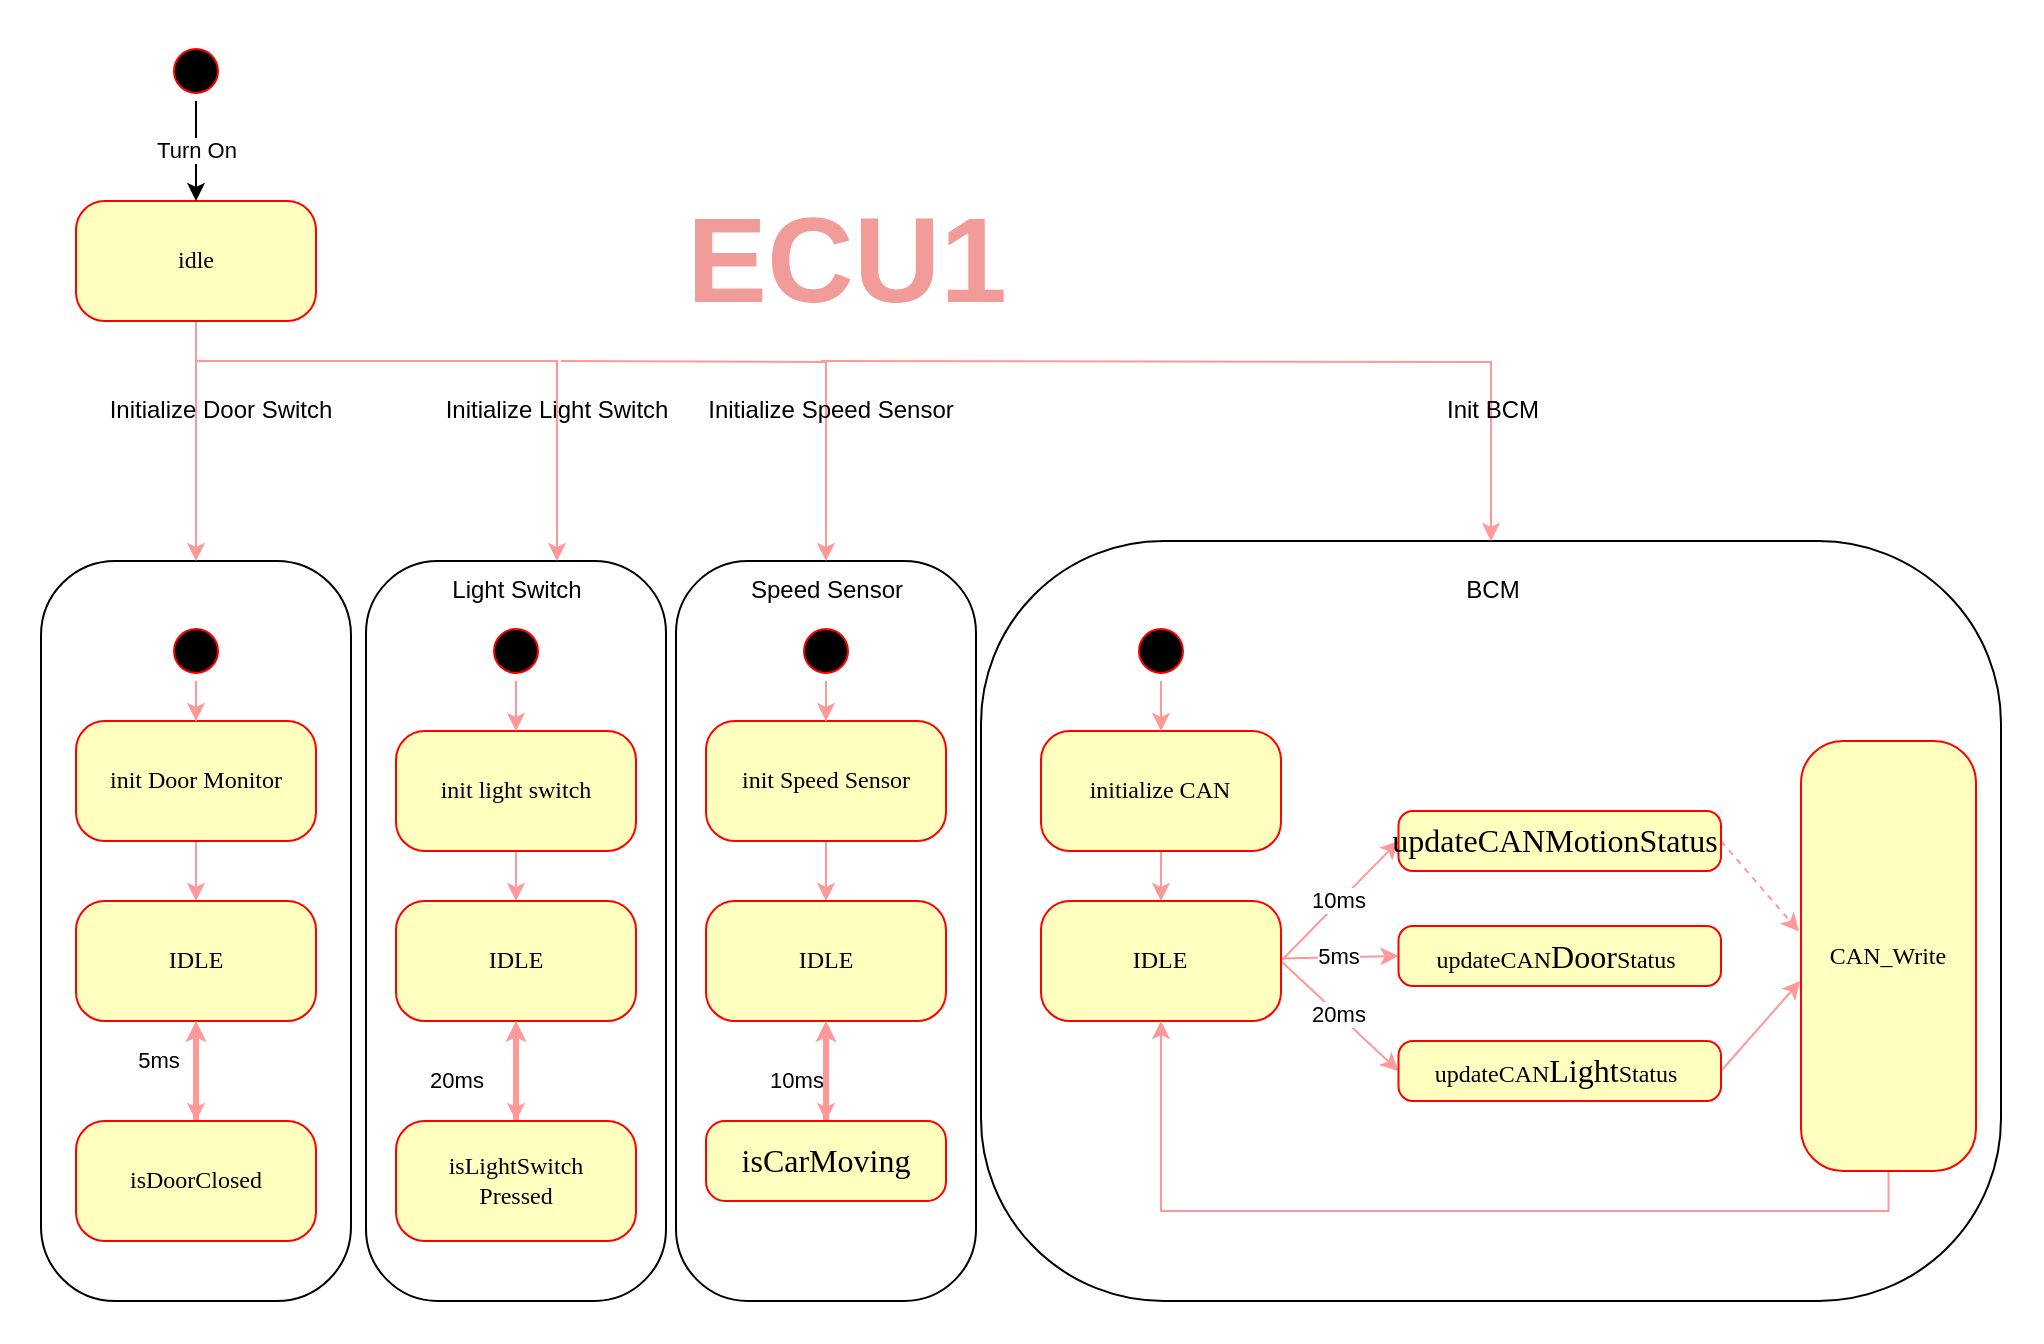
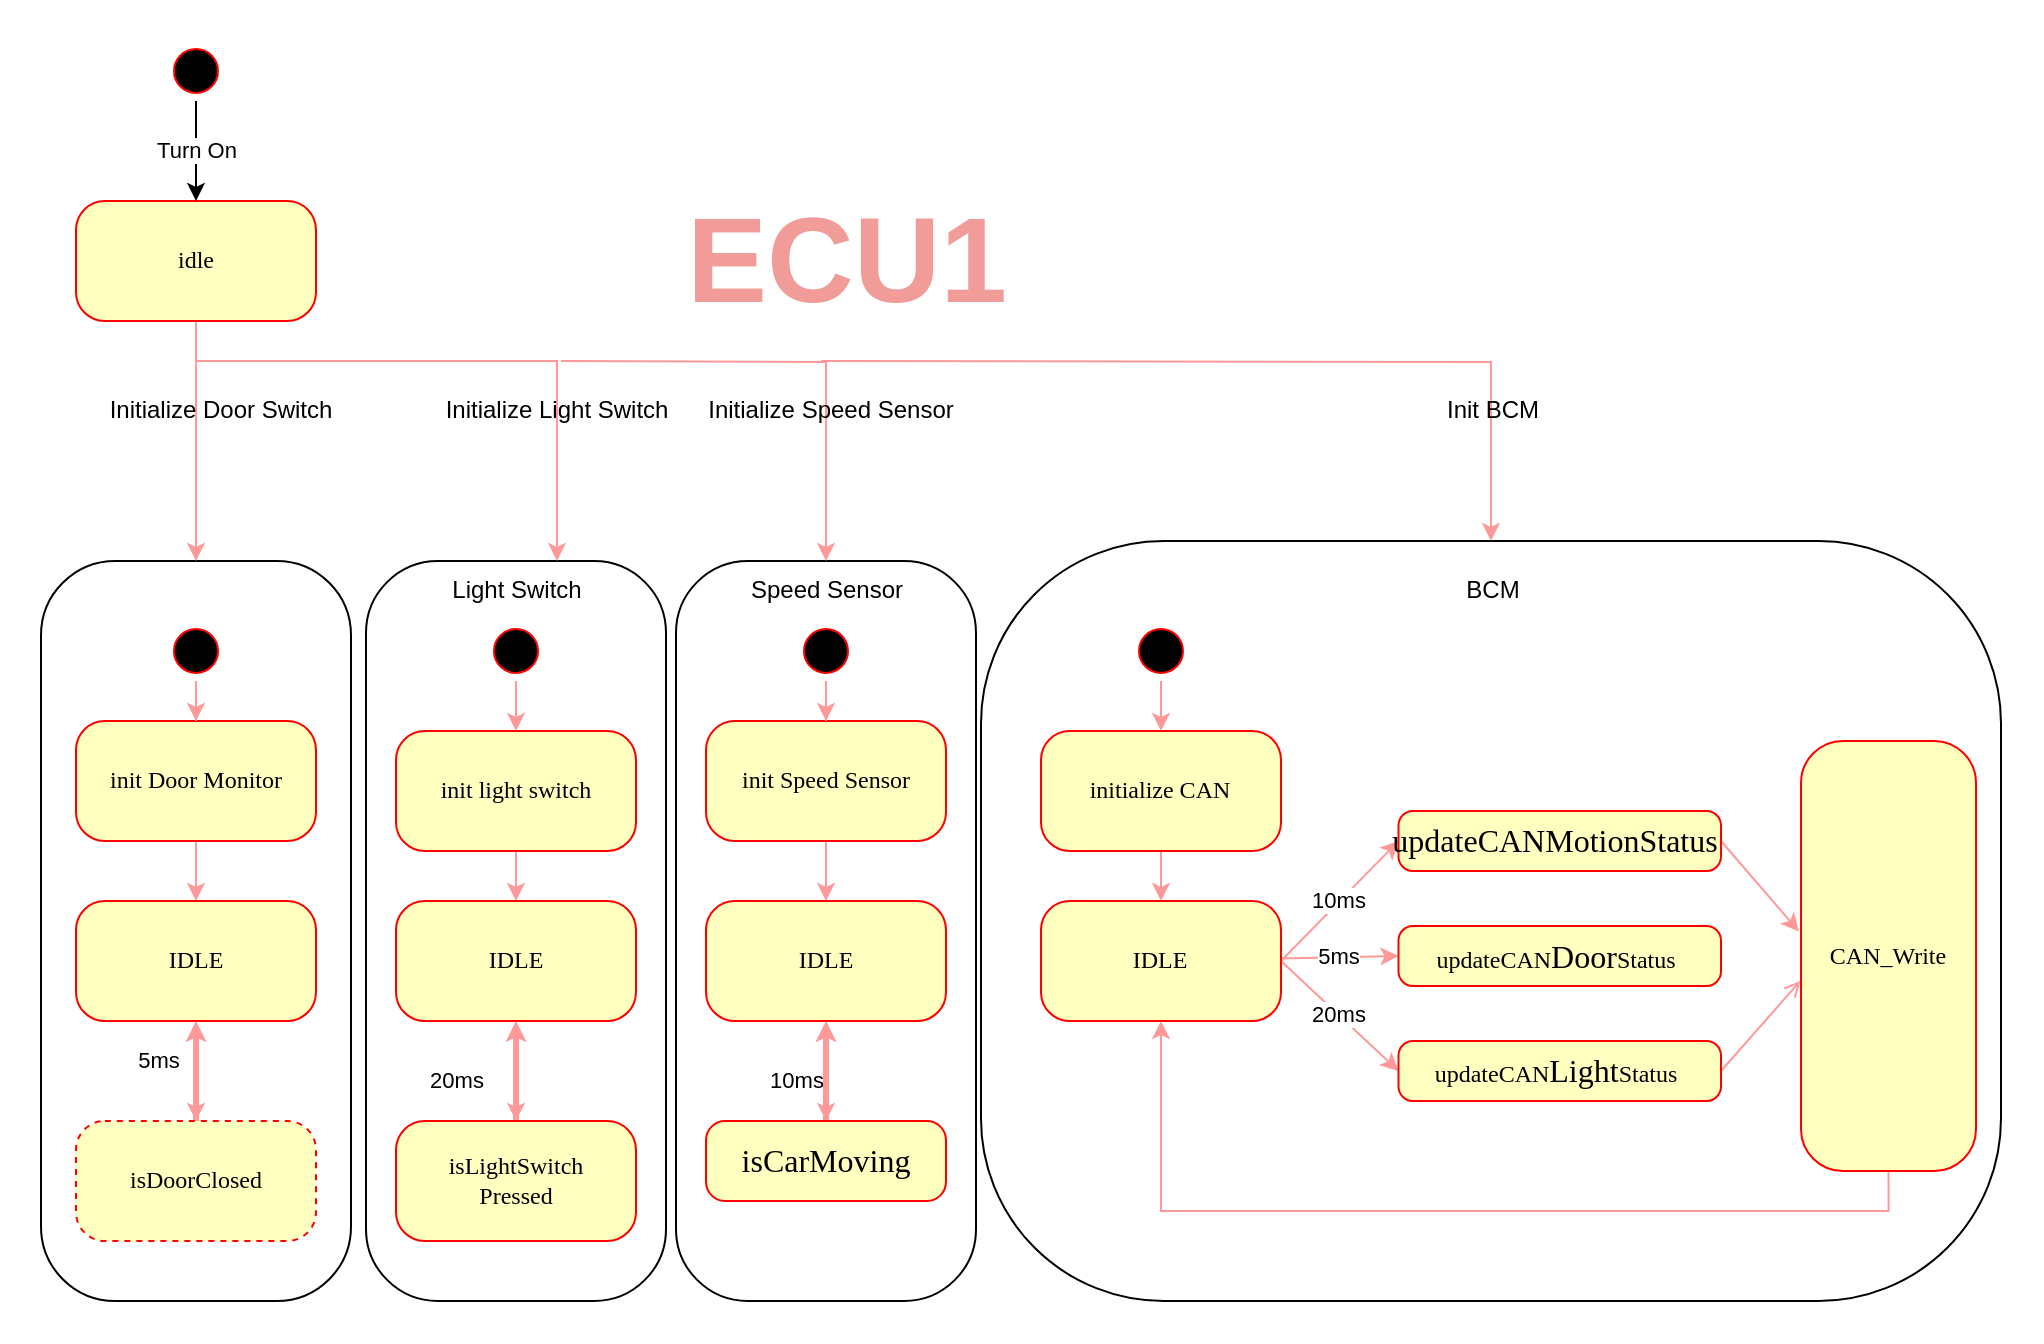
(1756, 882) -> (1756, 882)
(1791, 992) -> (1793, 990)
(196, 1181) -> (196, 1181)
